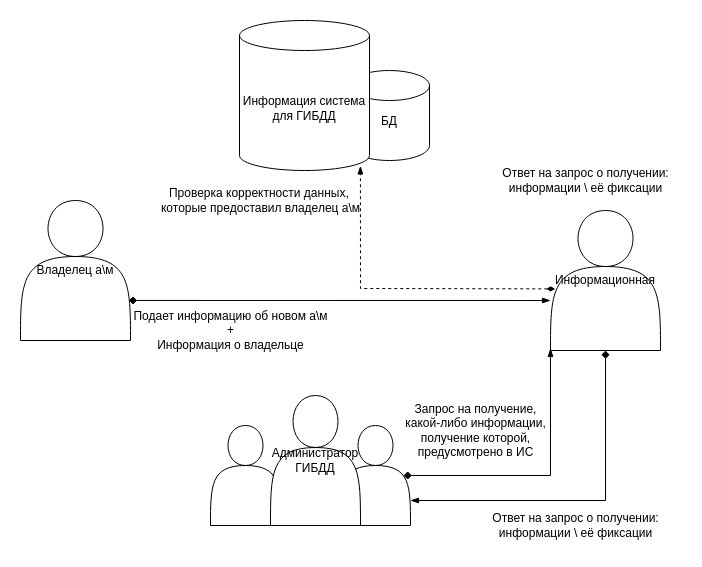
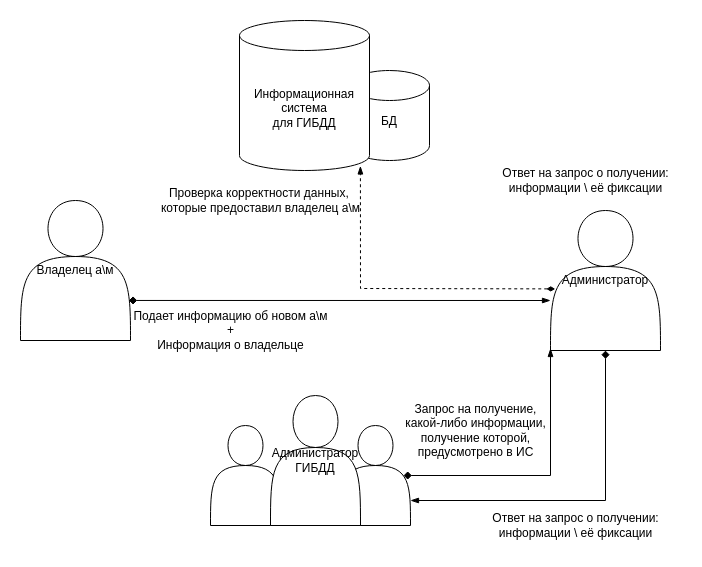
(305, 109) -> (305, 109)
(606, 281) -> (606, 281)
